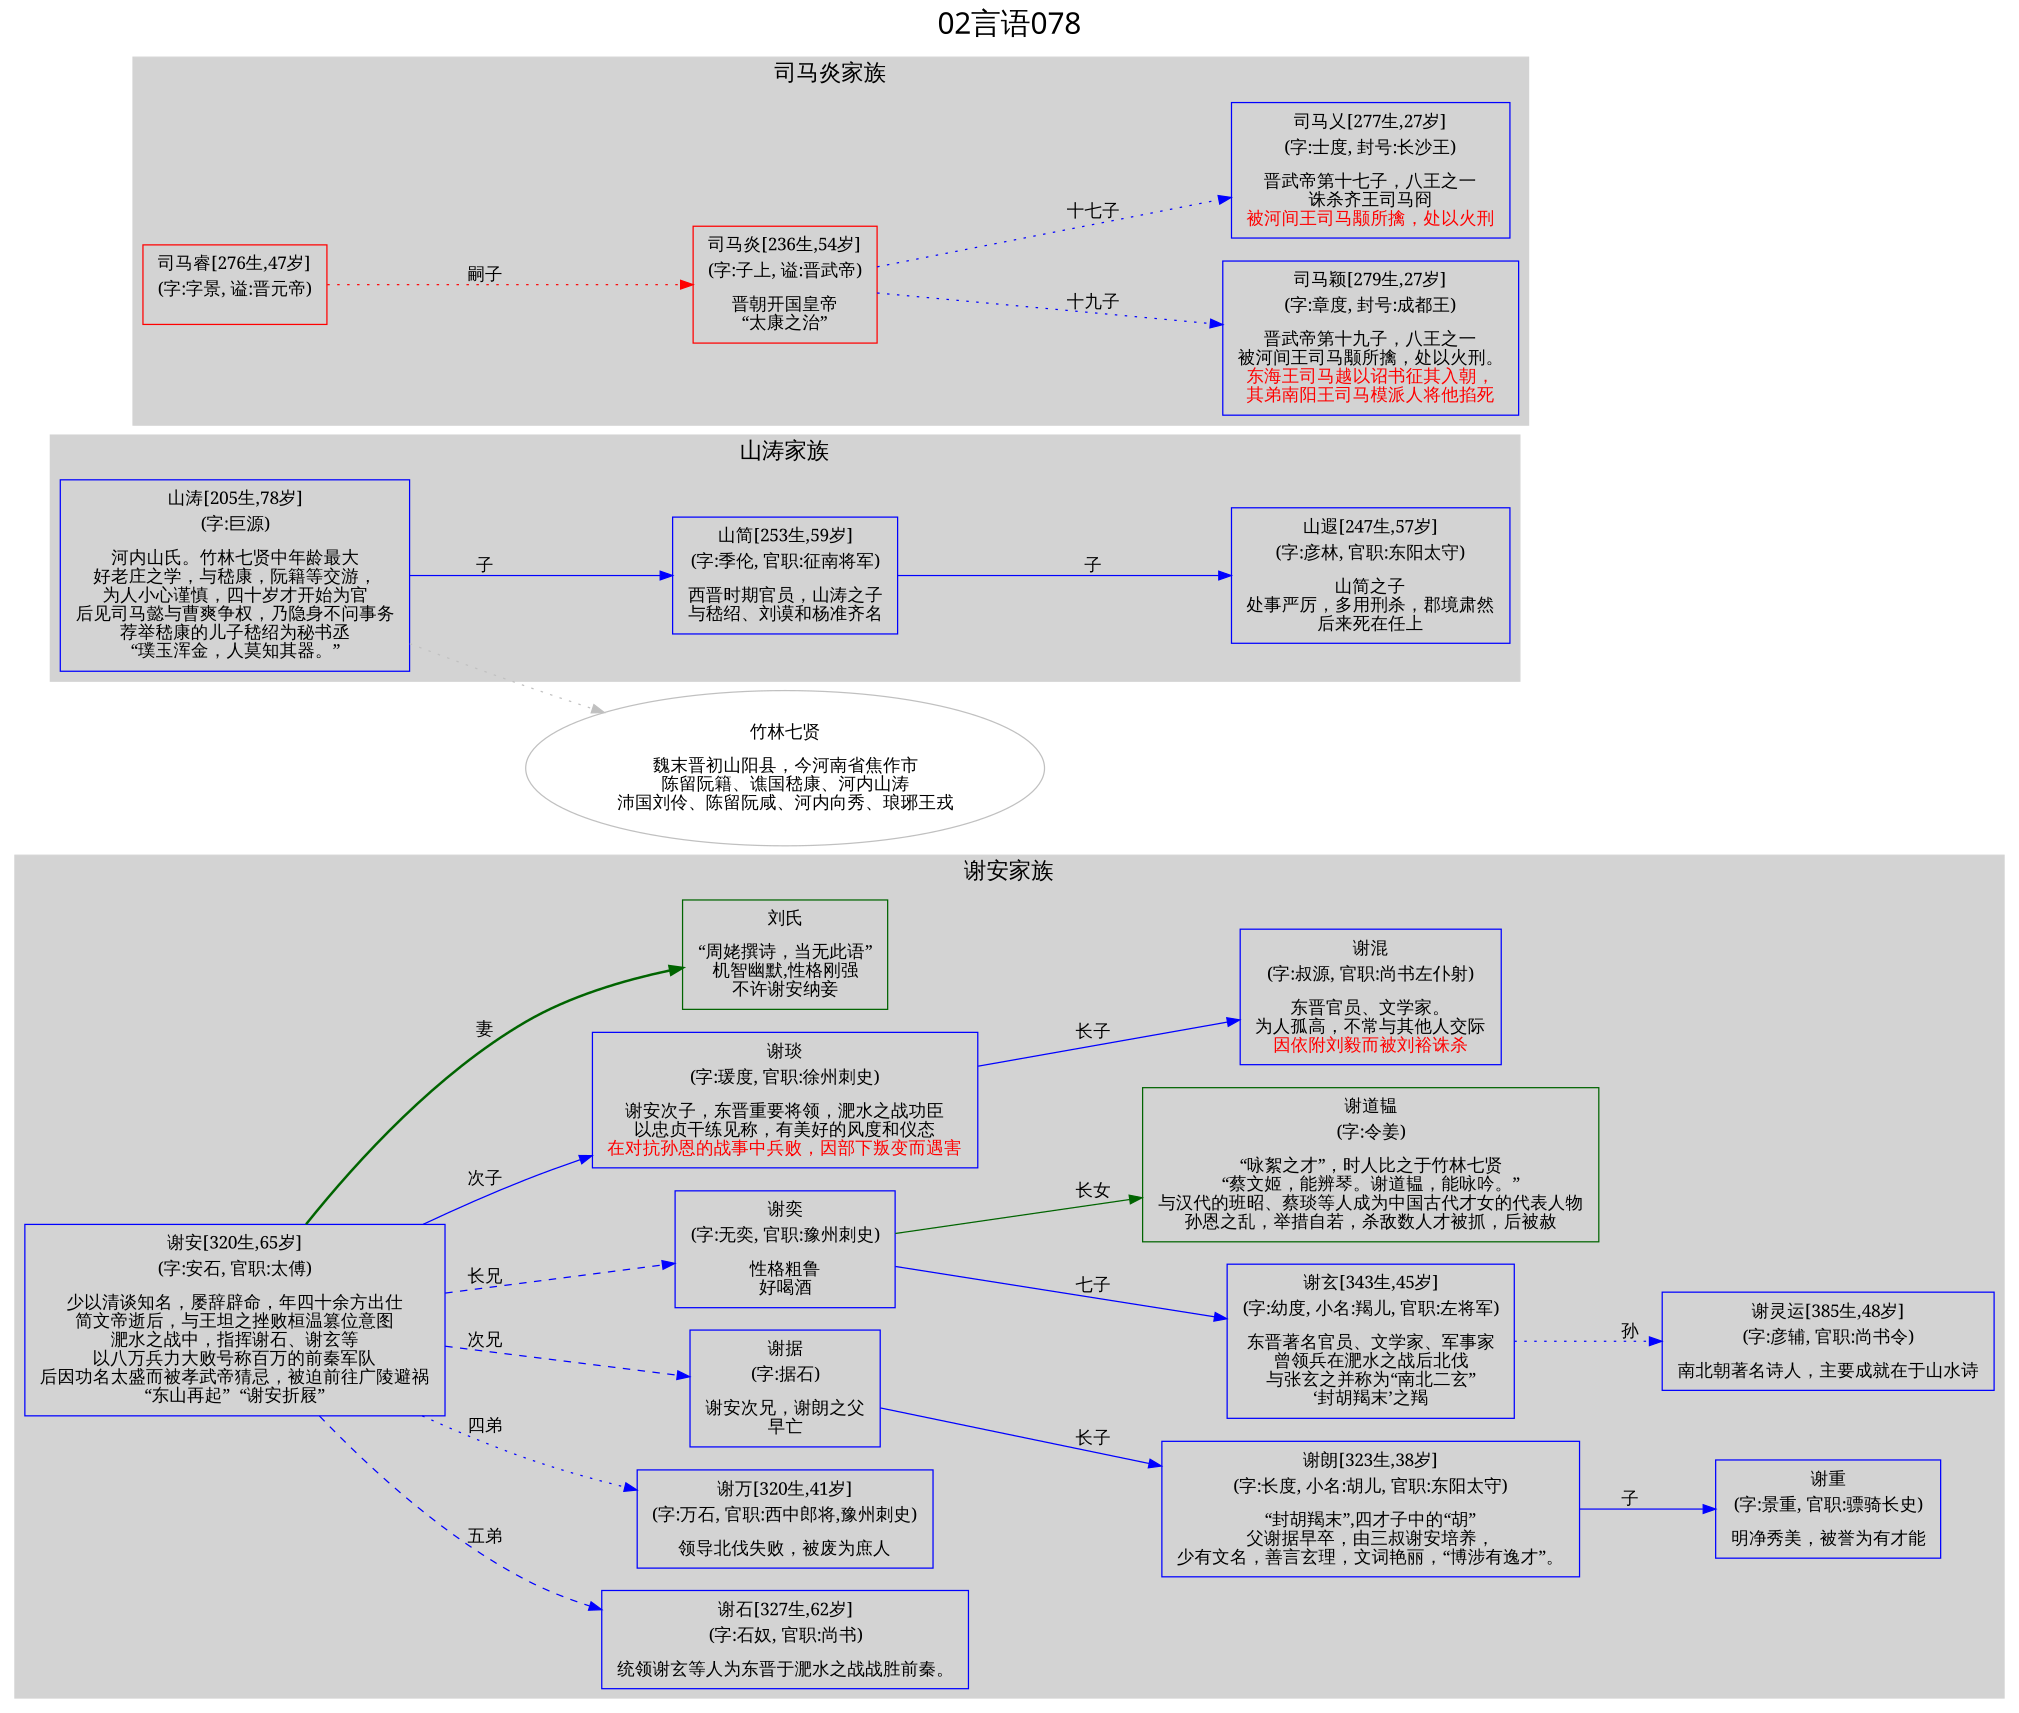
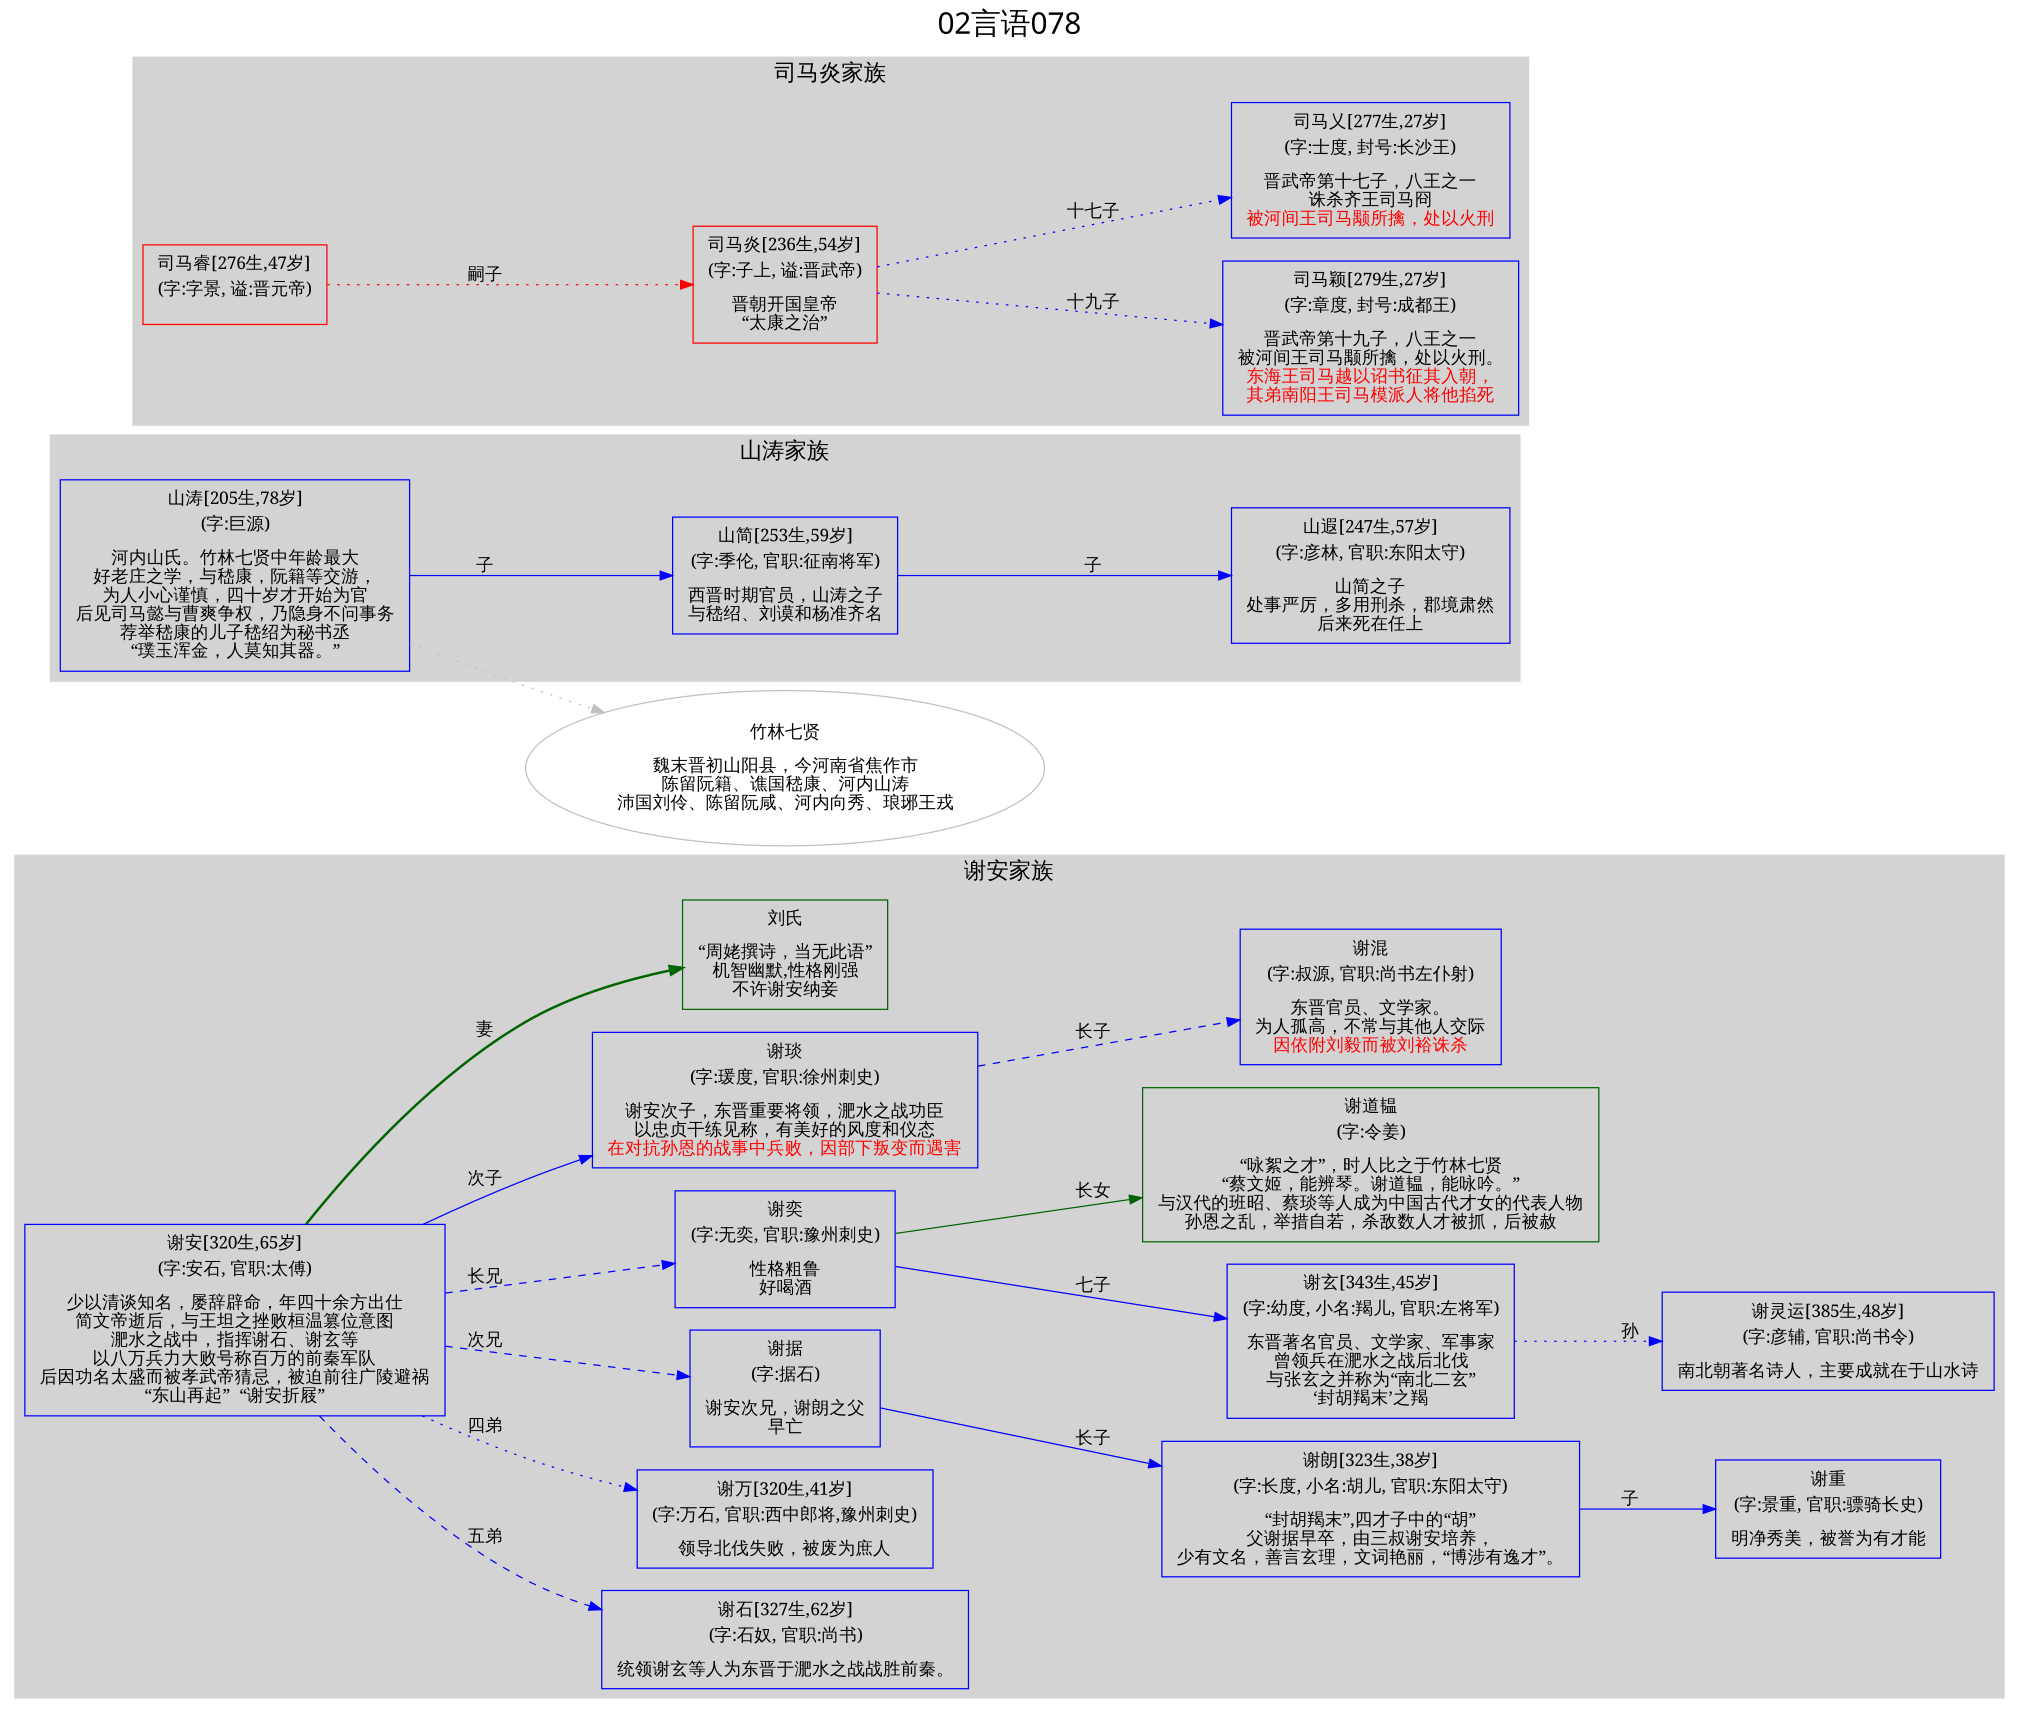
(1103, 1044) -> (1103, 1044)
